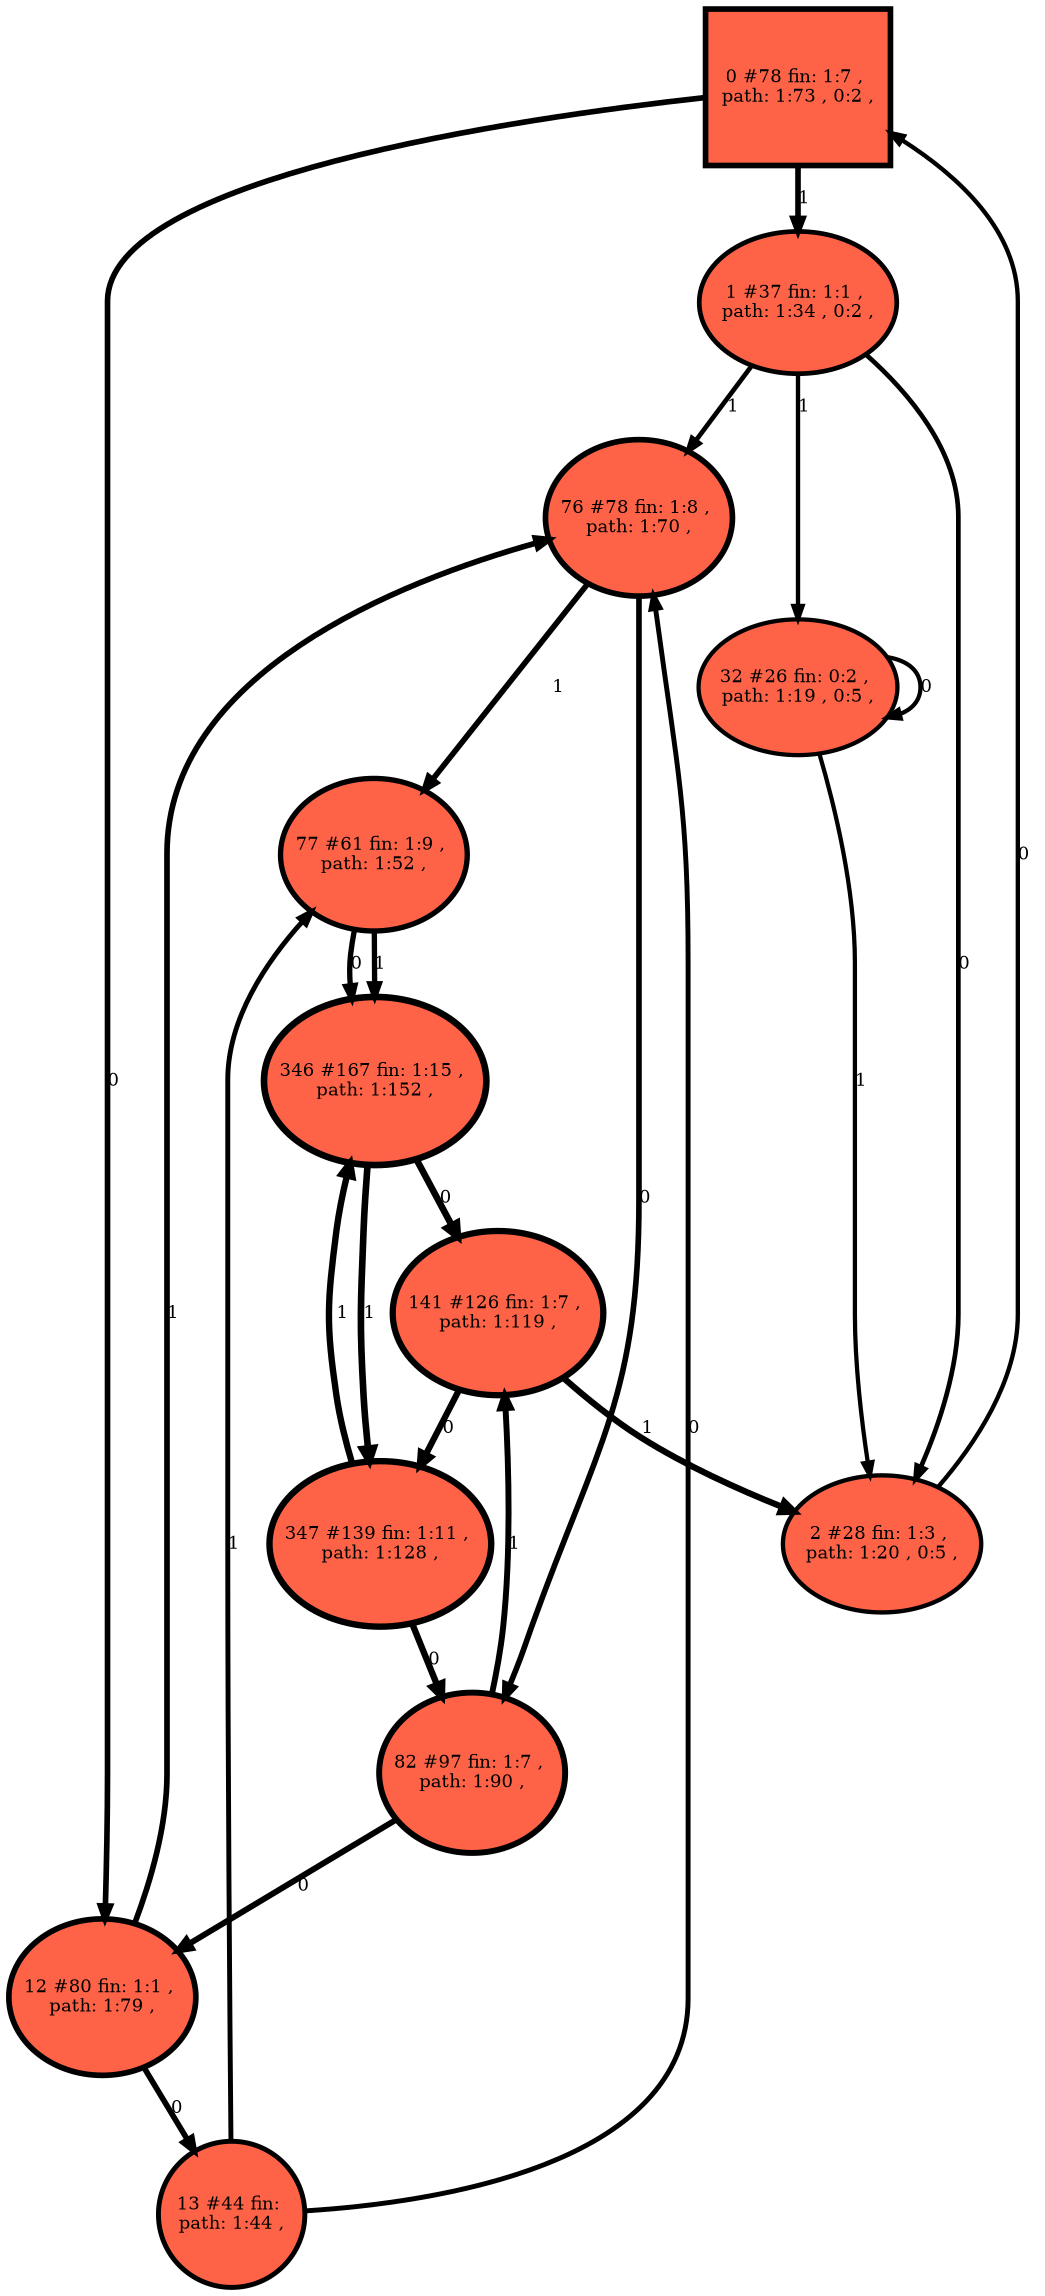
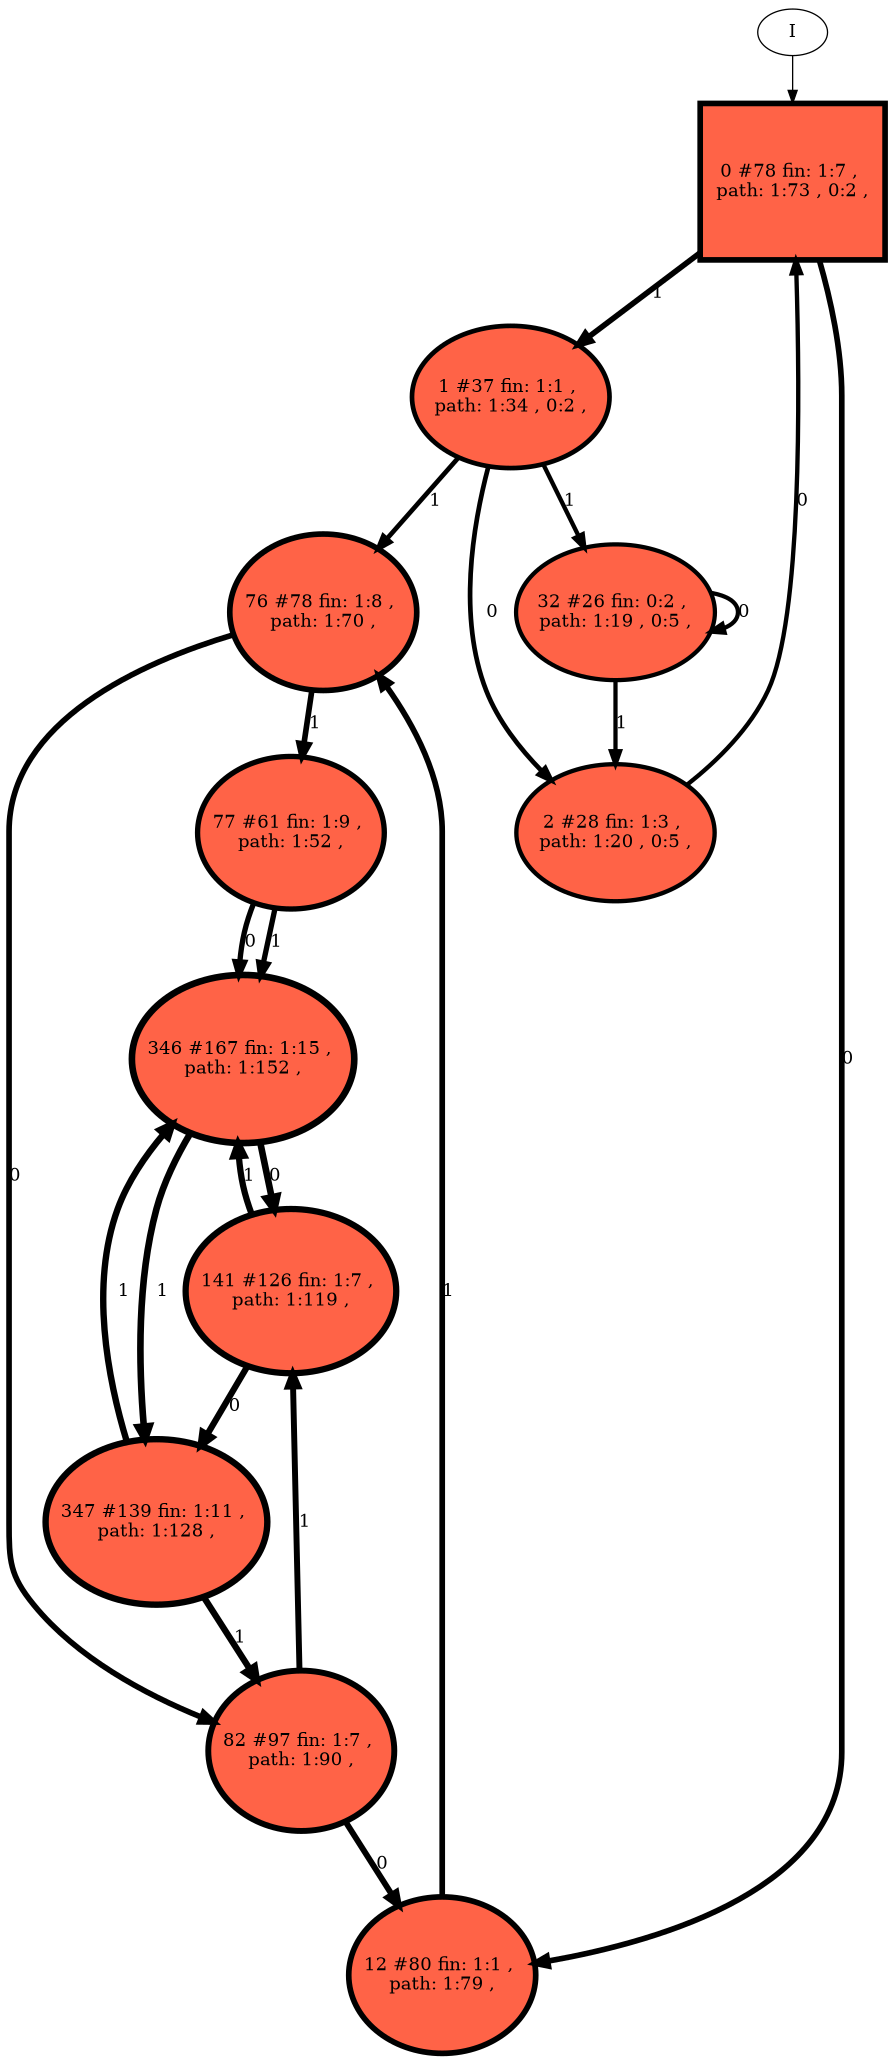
none -> (793, 32)
(667, 1453) -> (243, 1186)
(437, 1660) -> (243, 1638)
(232, 2214) -> none
